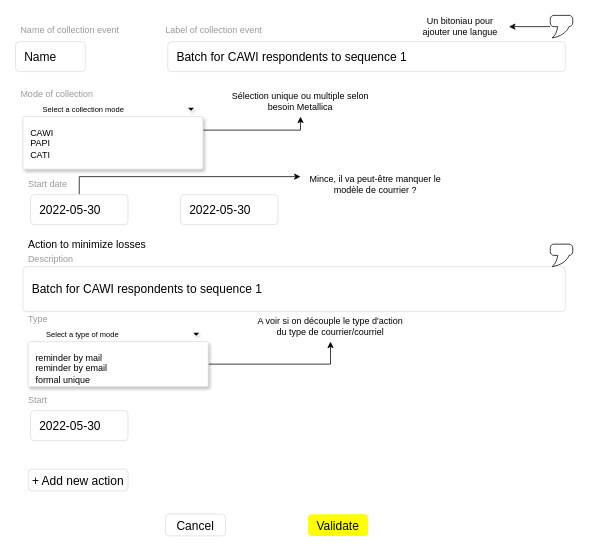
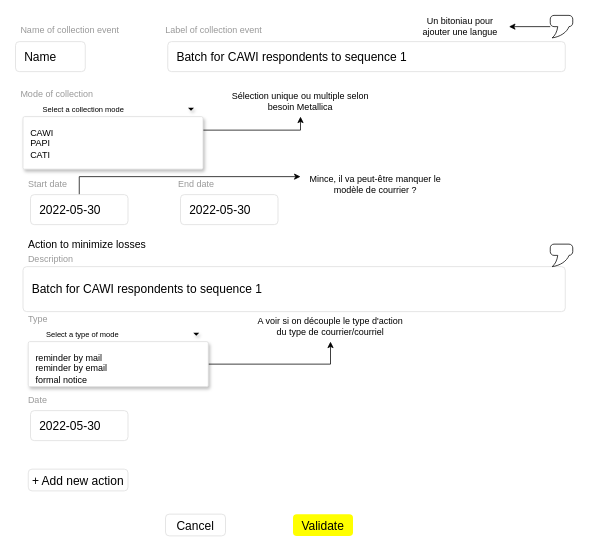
none -> (199, 184)
(73, 369) -> (73, 369)
(41, 400) -> (38, 400)
(338, 525) -> (323, 525)
